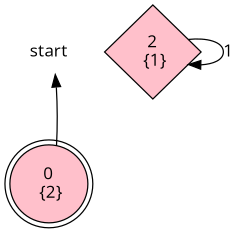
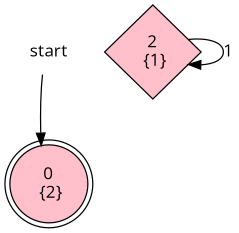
(57, 116) -> (41, 104)
